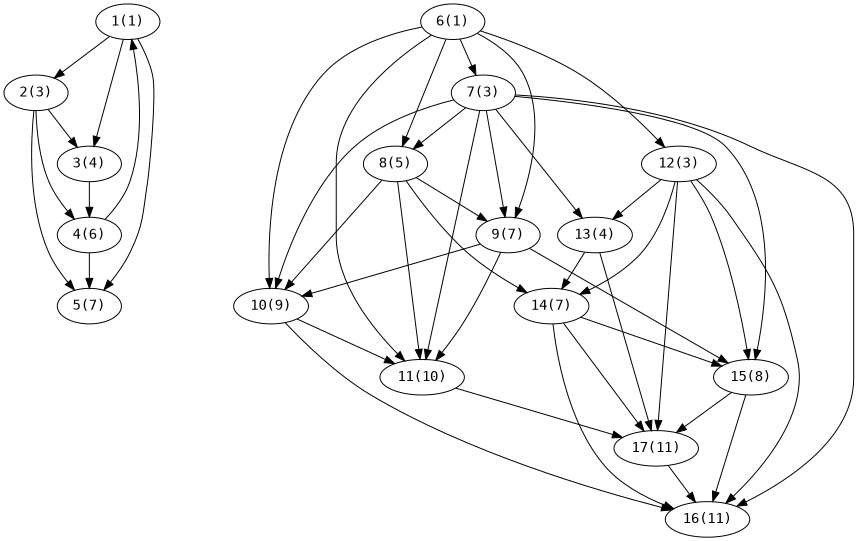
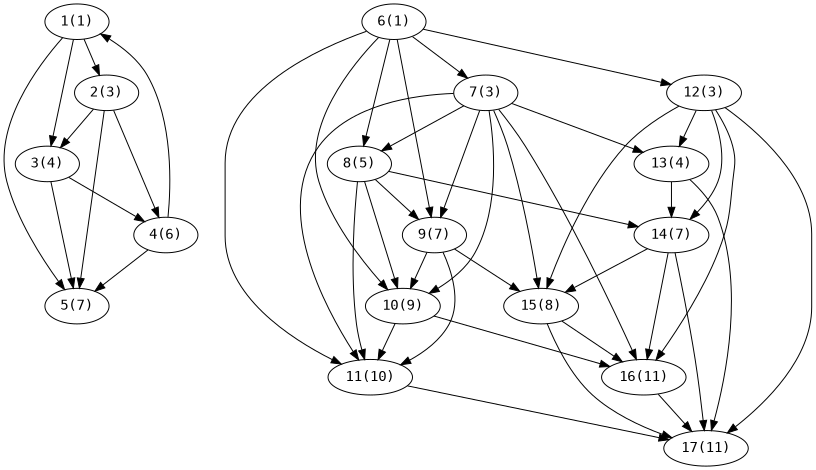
none -> (61, 230)
(679, 480) -> (672, 409)
